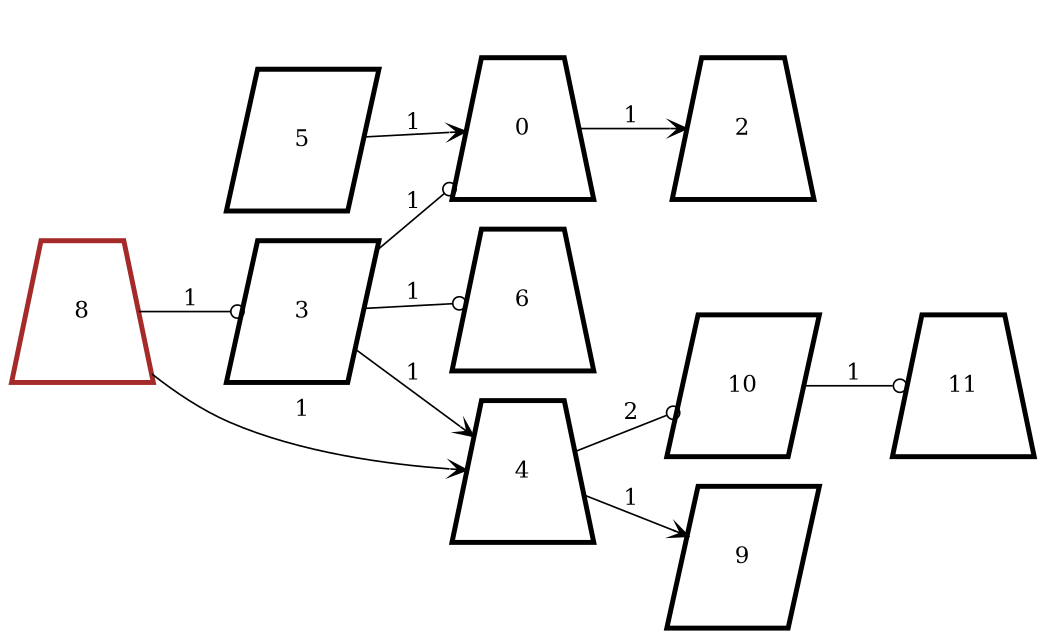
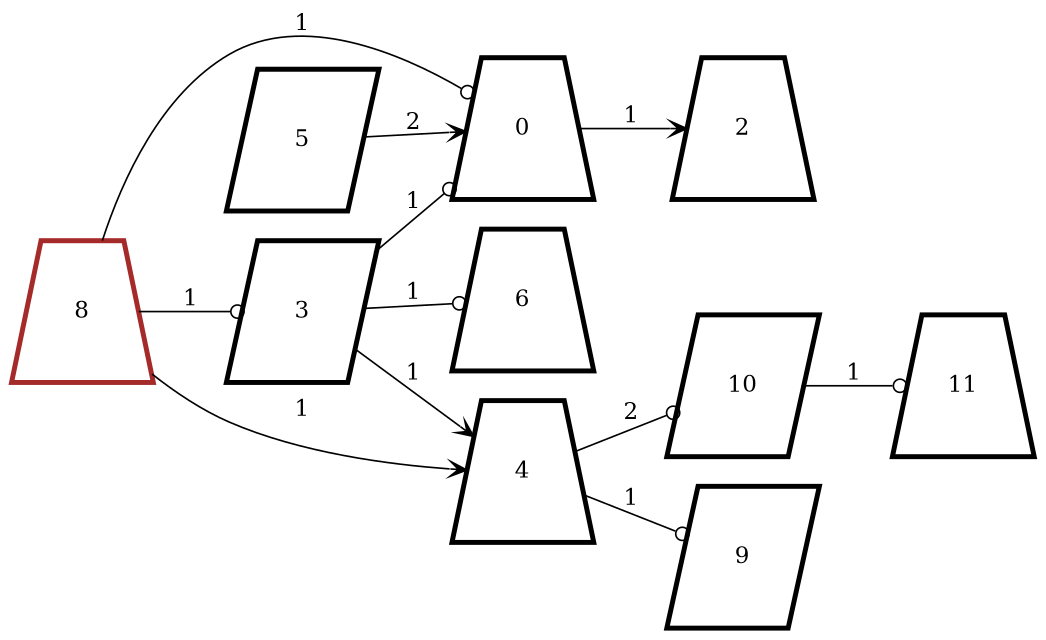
none -> (236, 51)
(414, 123) -> (414, 123)
(630, 513) -> (630, 513)
